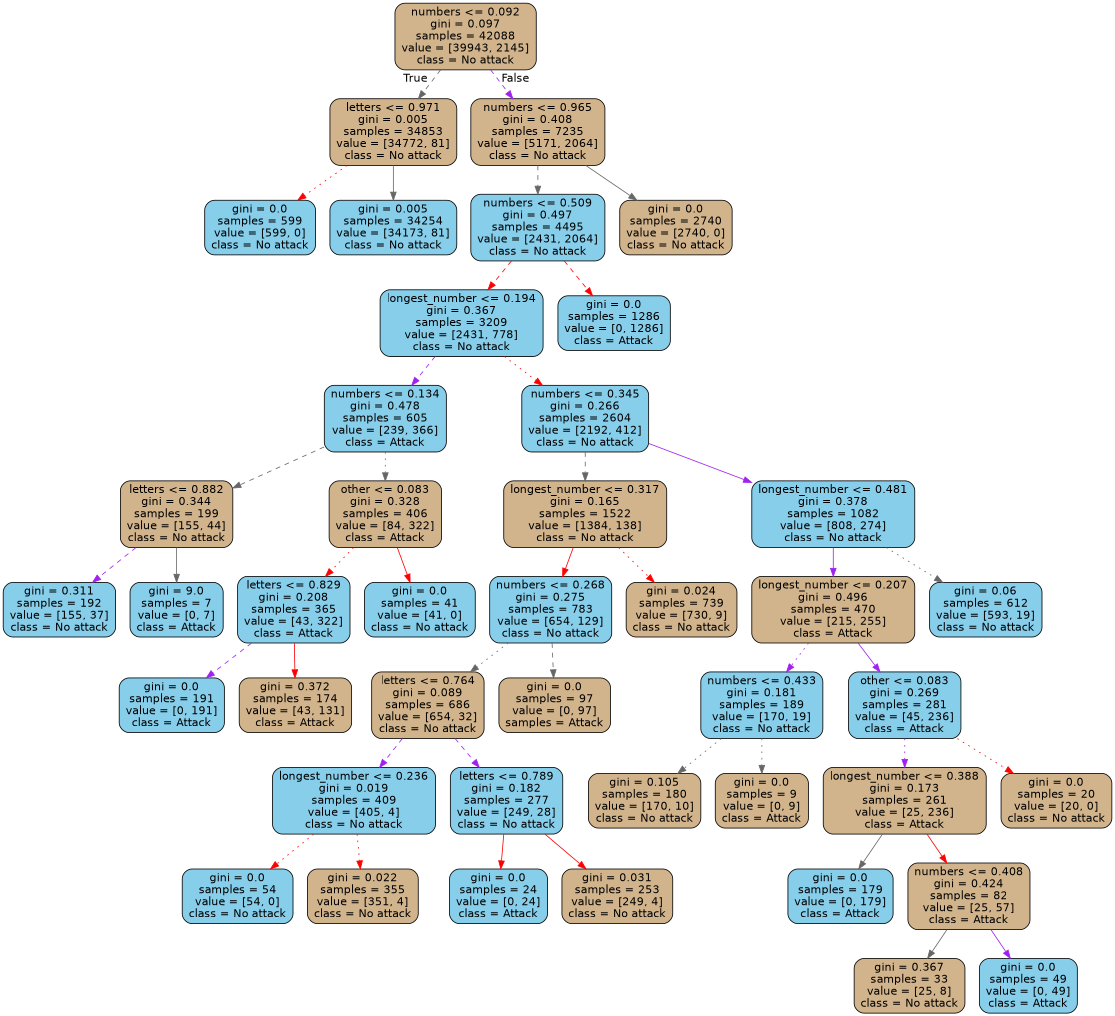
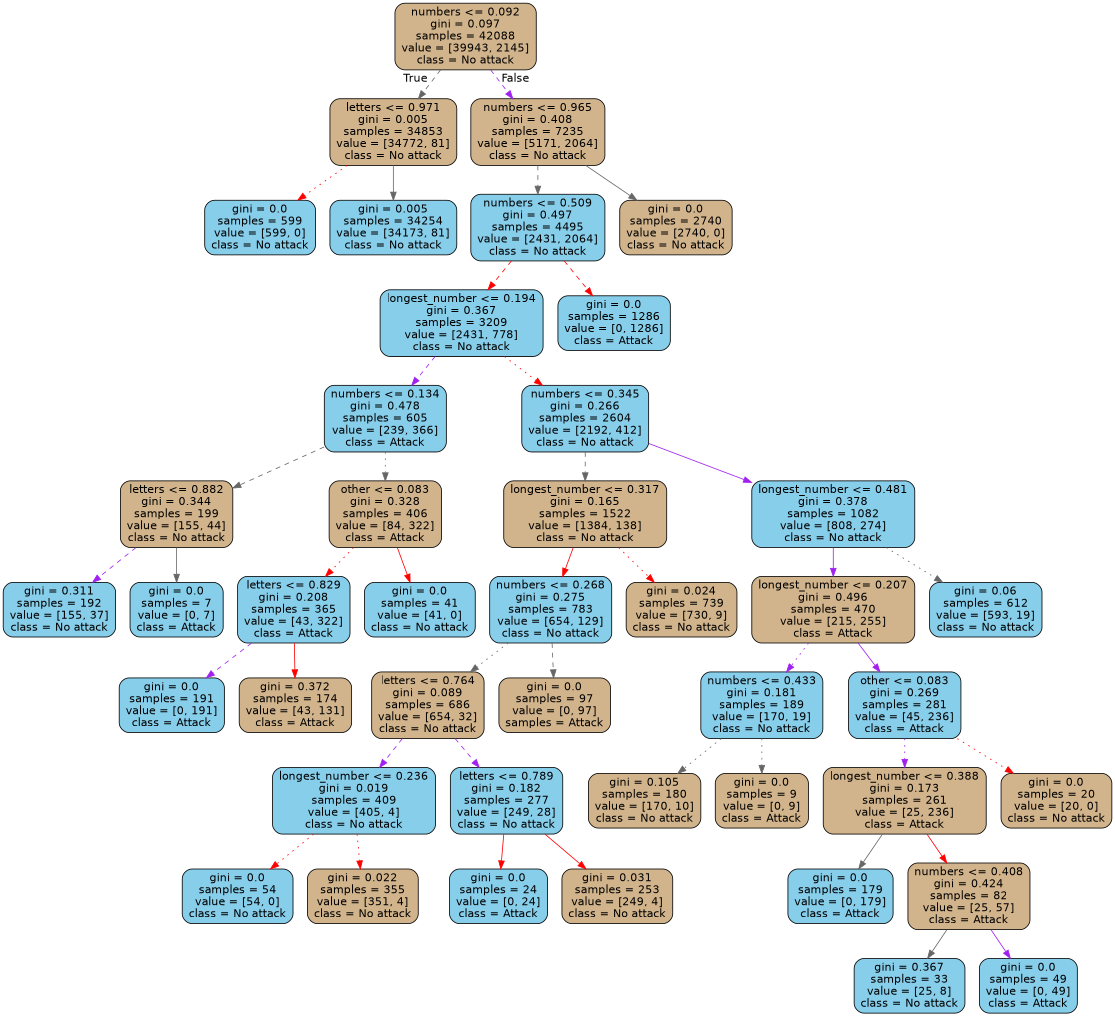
(177, 610) -> (177, 610)
(910, 986) -> (910, 986)
